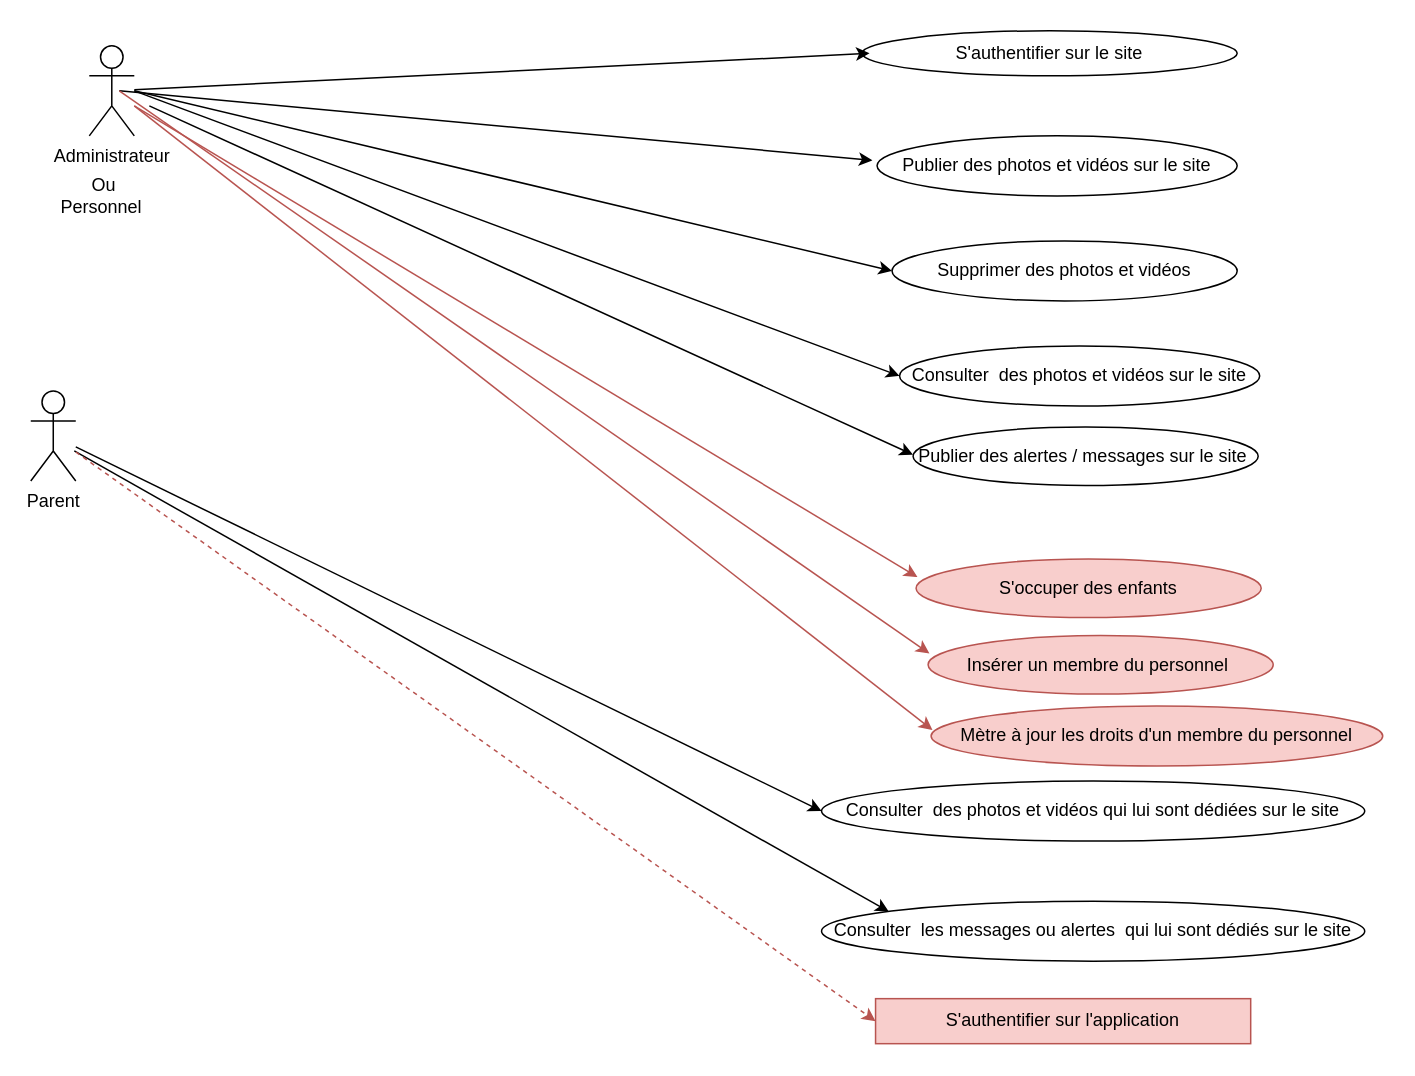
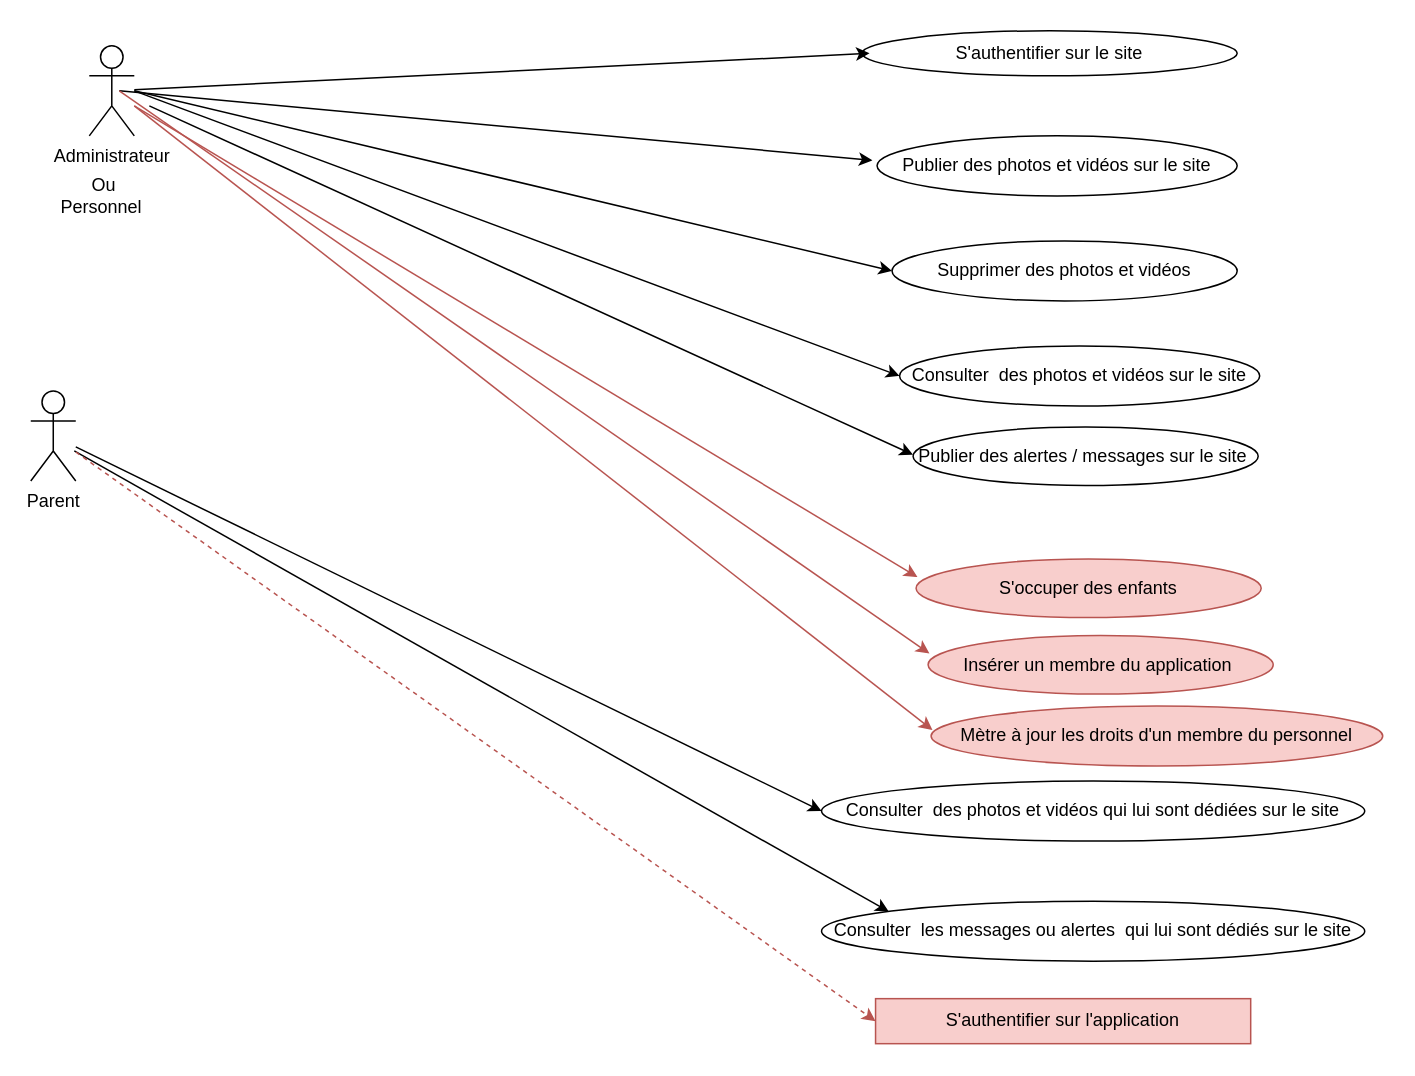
(1100, 665) -> (1100, 665)
